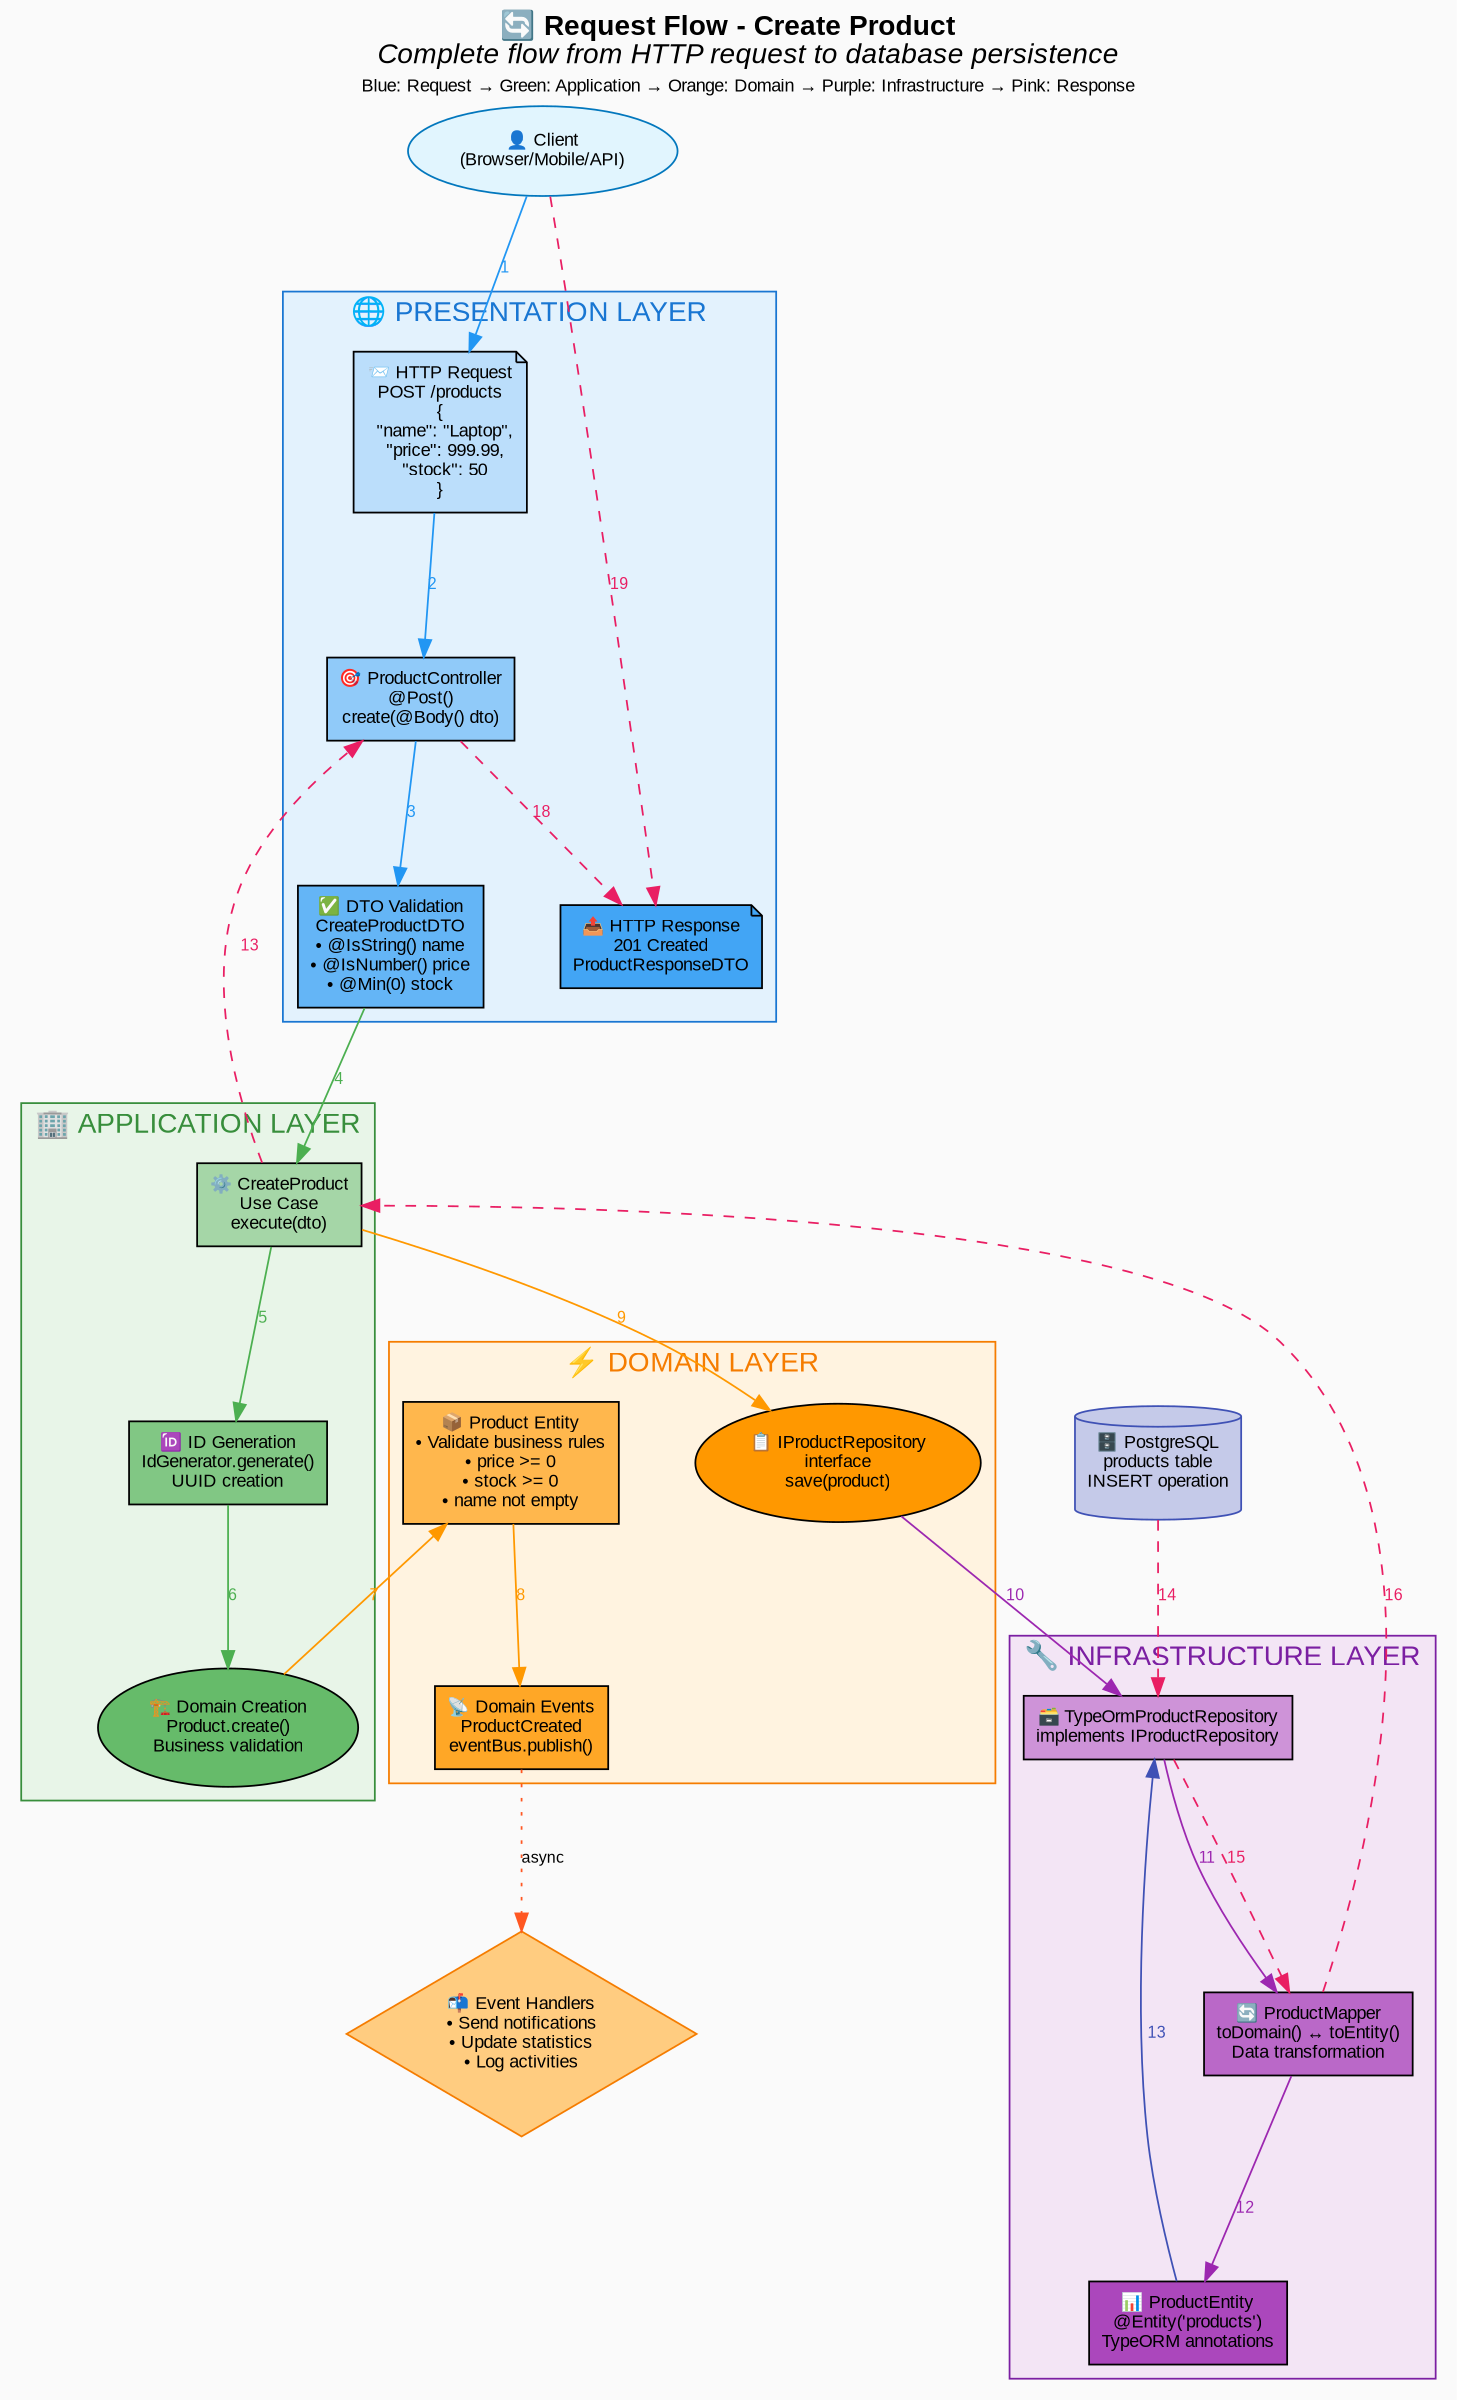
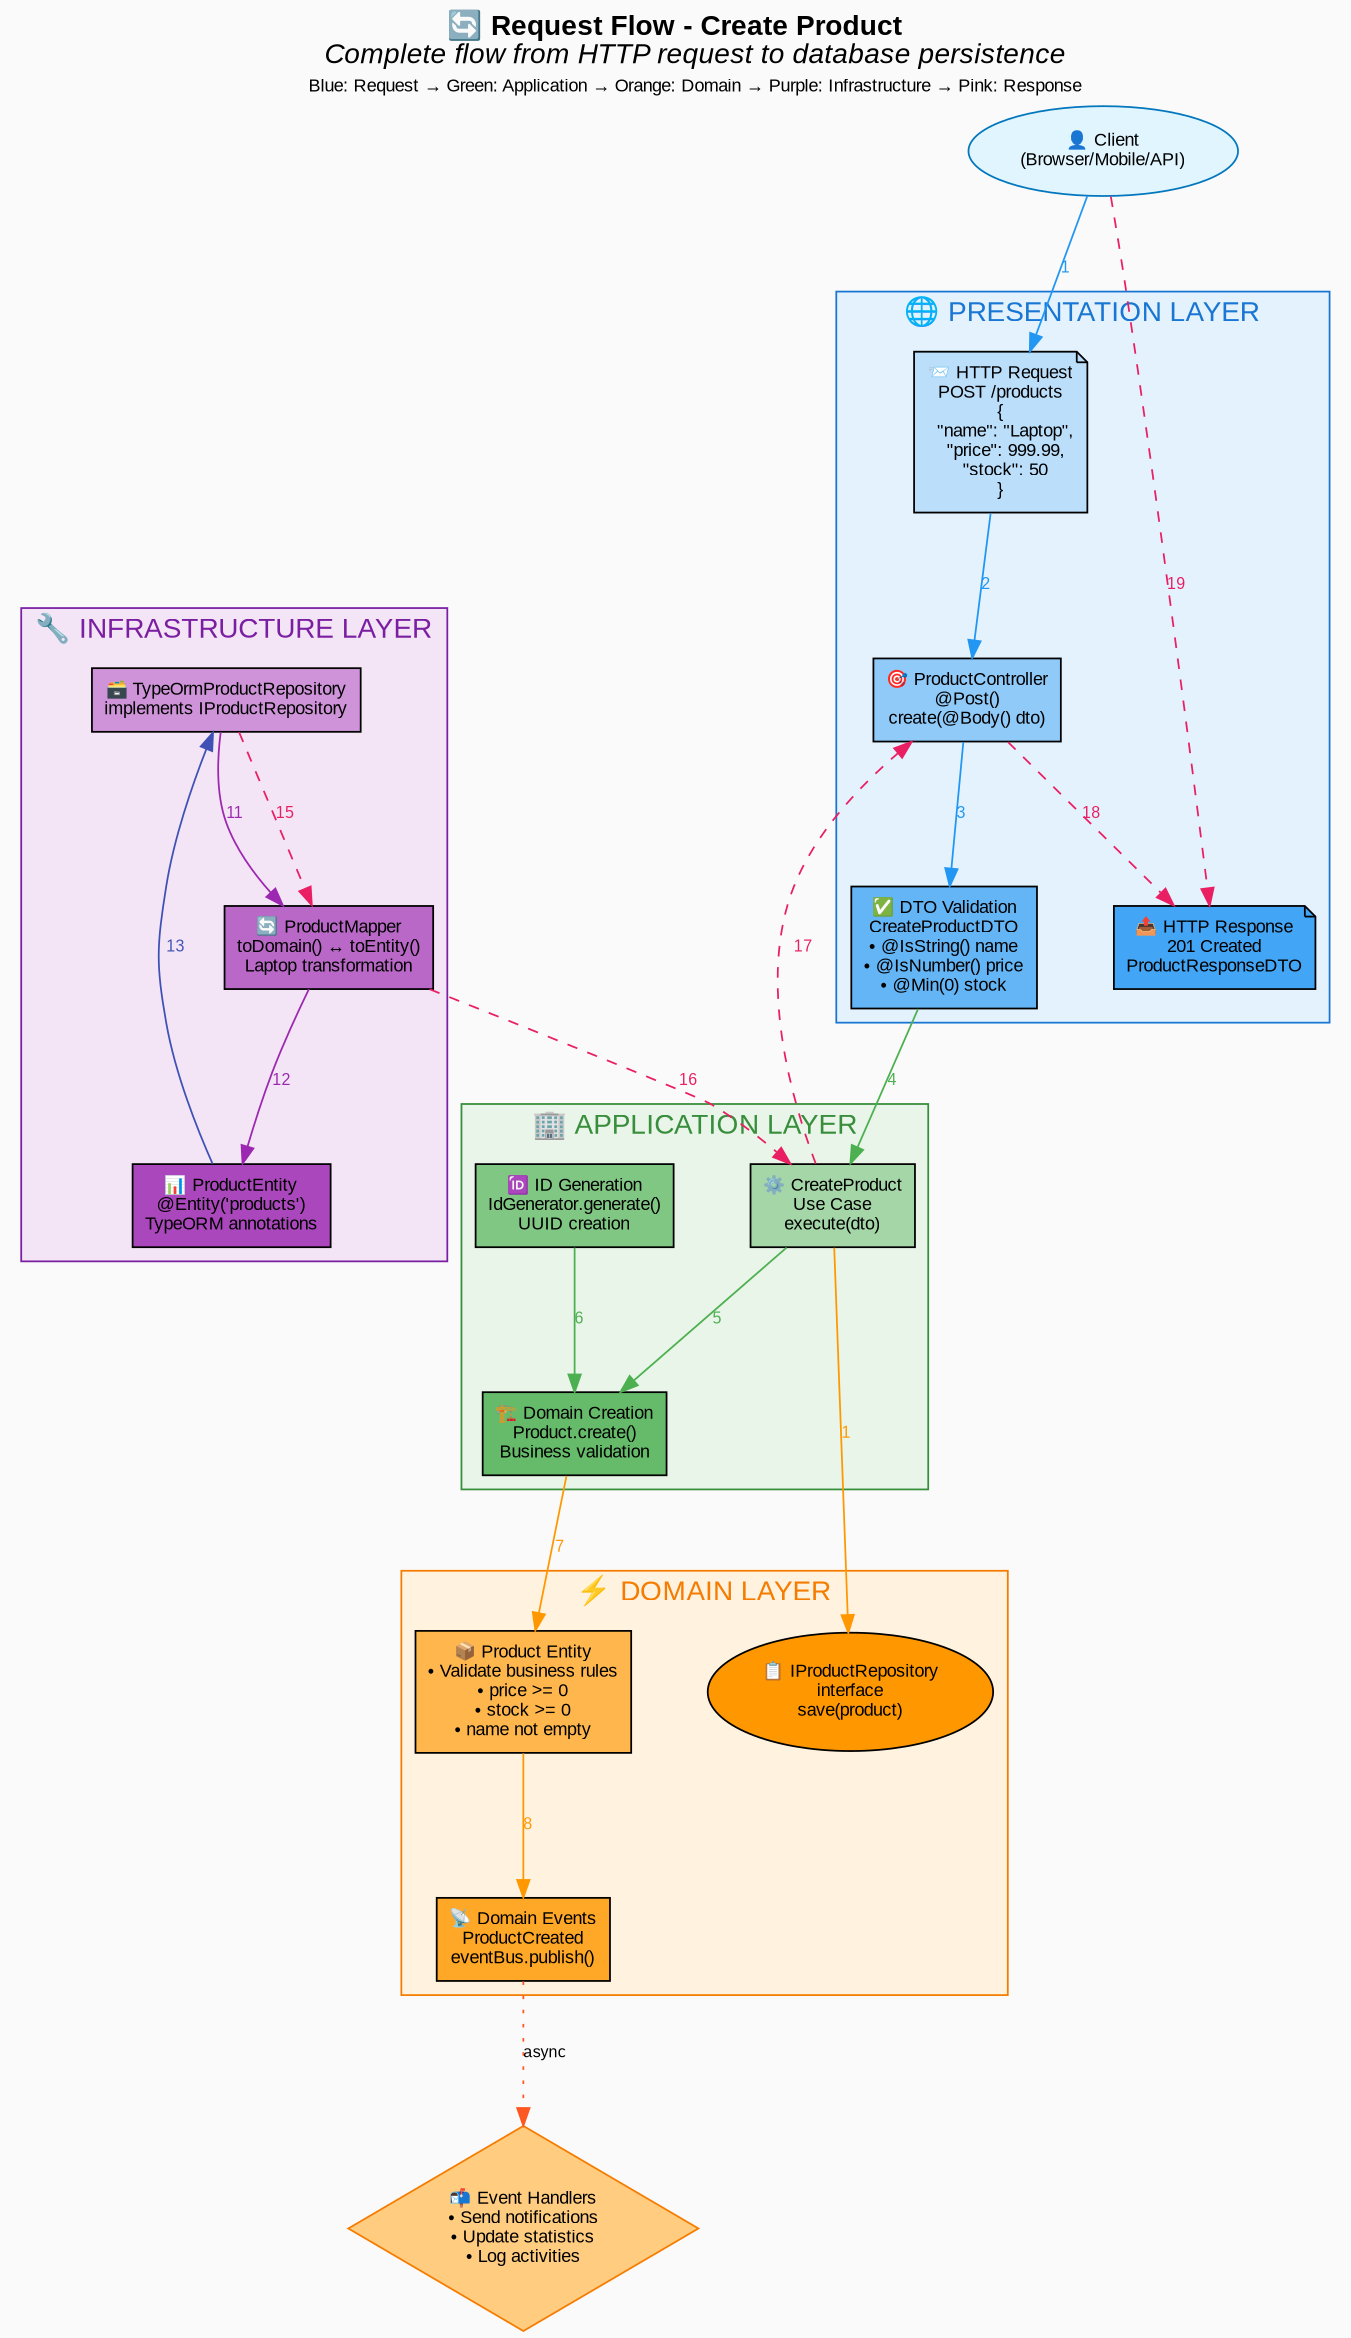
(250, 947) -> (804, 948)
(622, 1319) -> (847, 1434)
(255, 1325) -> (710, 1314)
(1158, 1463) -> none
(1009, 1604) -> none
(228, 1728) -> (575, 1434)
(1308, 2034) -> (329, 948)
